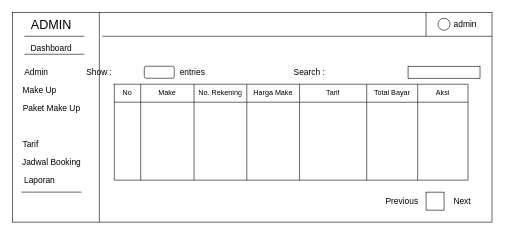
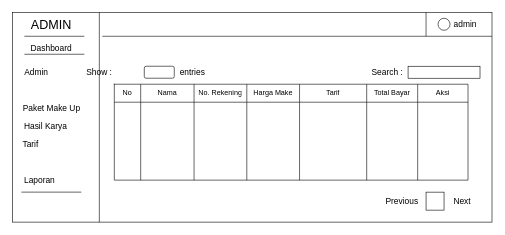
(309, 72) -> (387, 72)
(39, 90) -> none
(167, 93) -> (167, 93)
none -> (45, 126)
(51, 162) -> none
